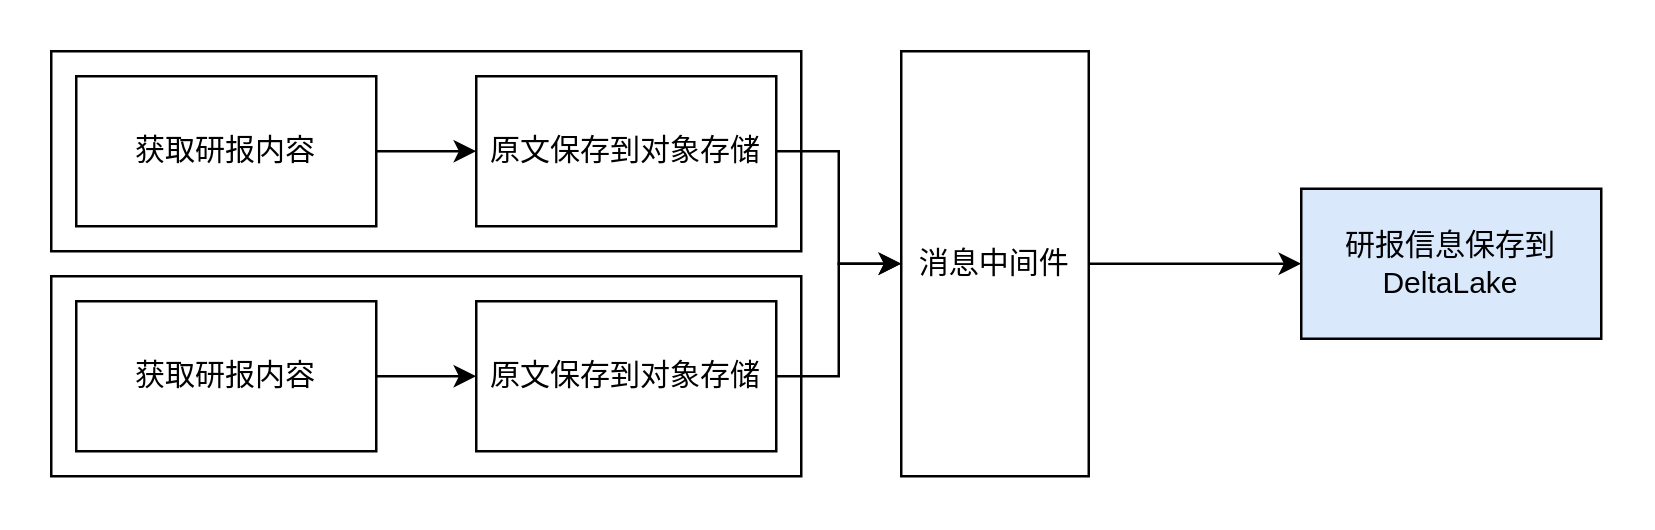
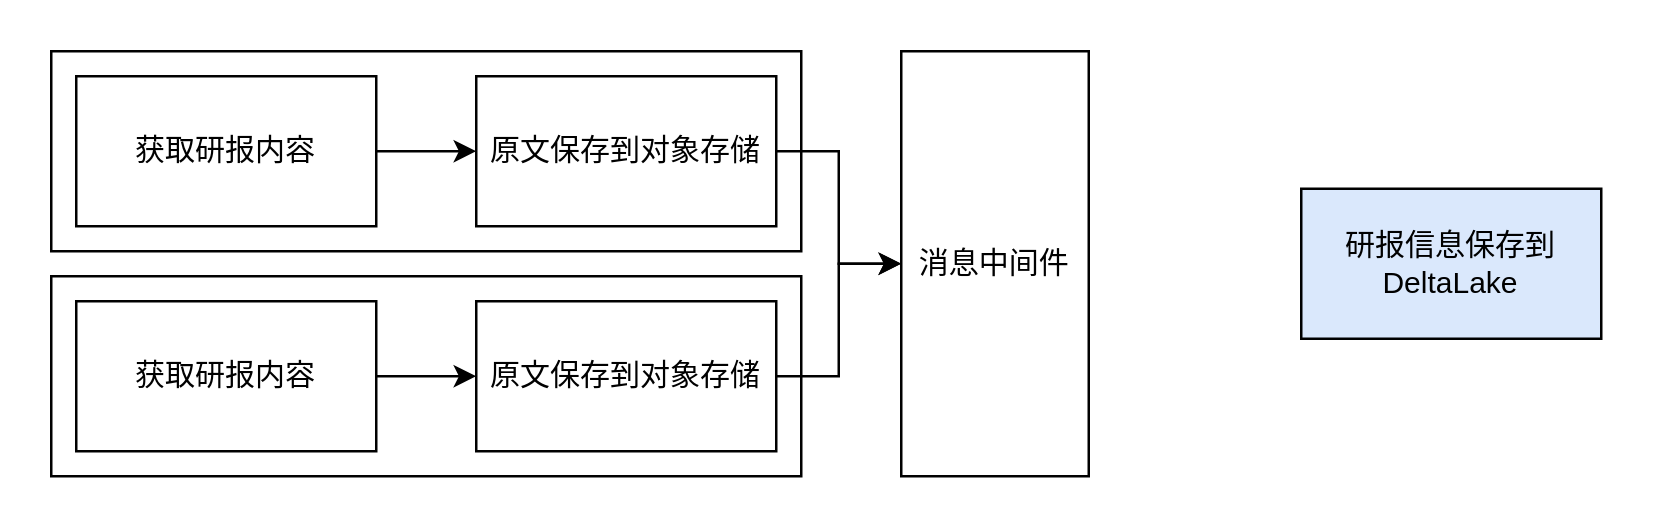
(1187, 264) -> none
